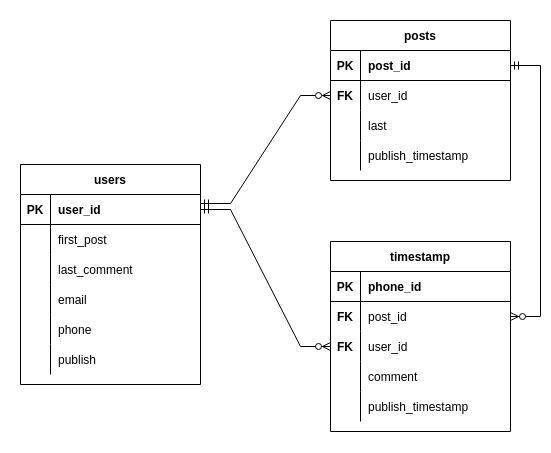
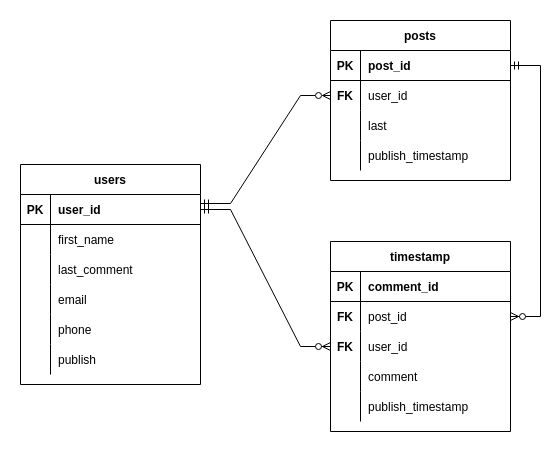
(90, 240) -> (90, 240)
(393, 287) -> (400, 287)
